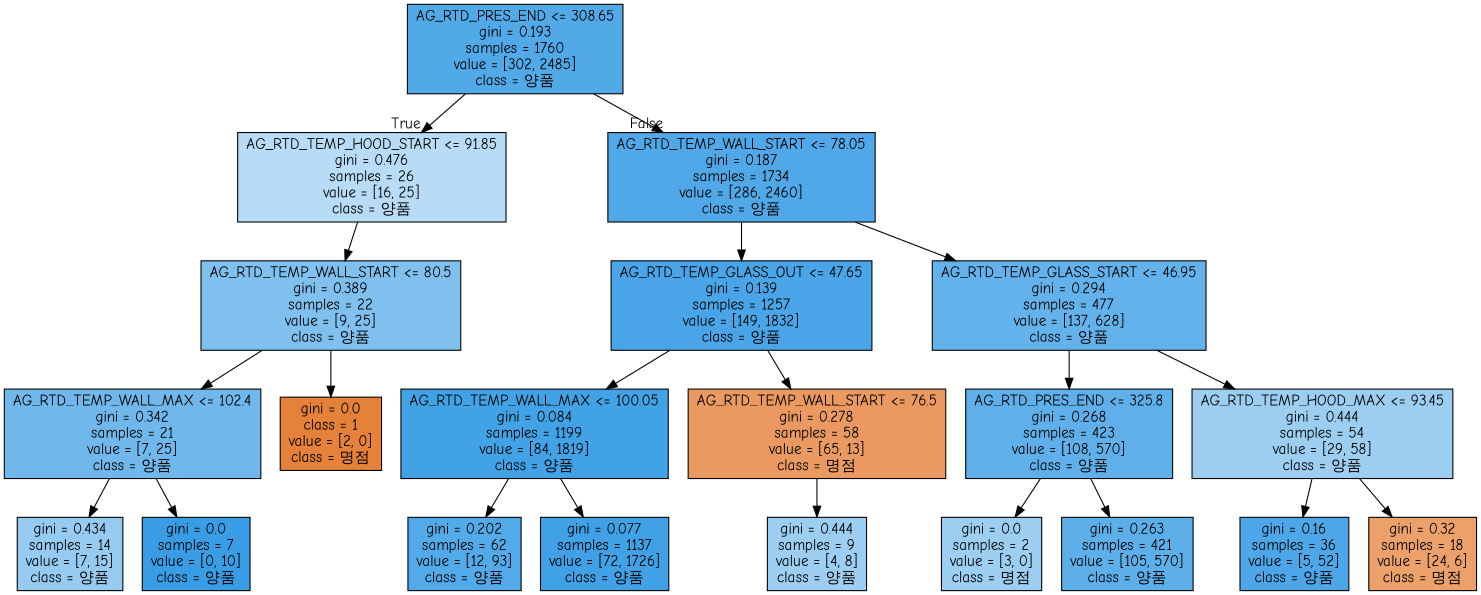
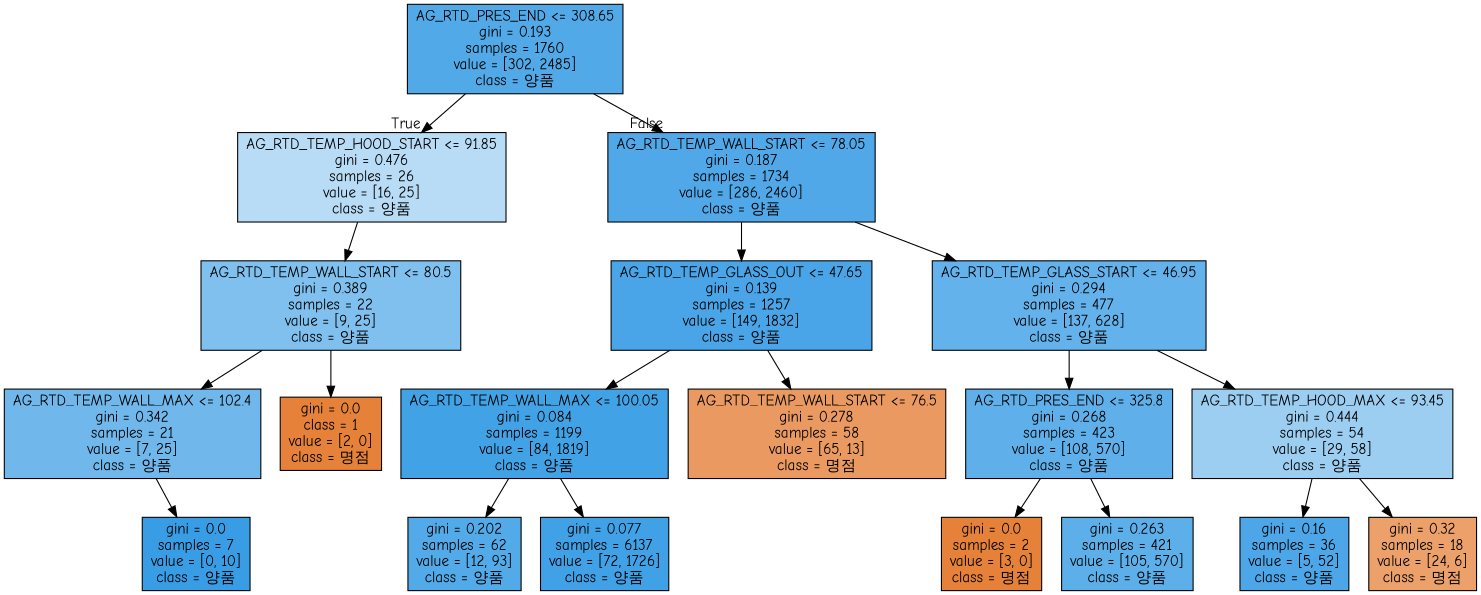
(70, 554) -> none
(605, 554) -> (605, 554)
(817, 554) -> none
(992, 554) -> (992, 554)
